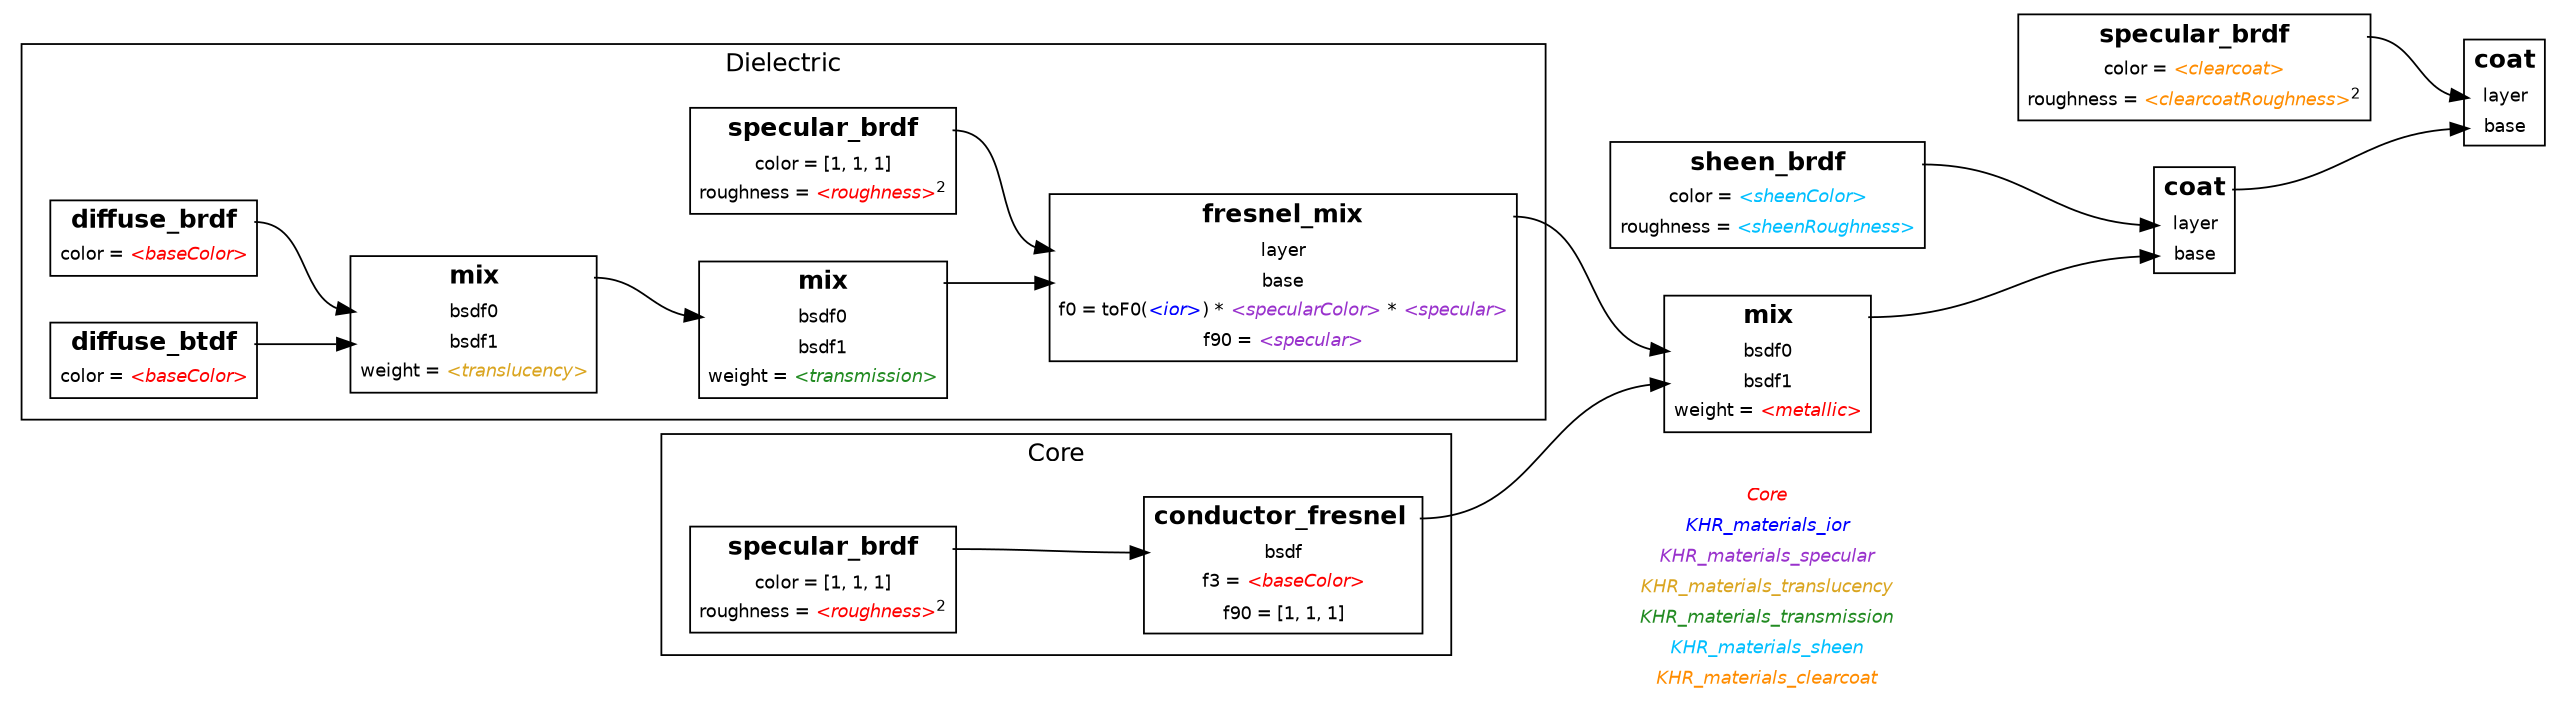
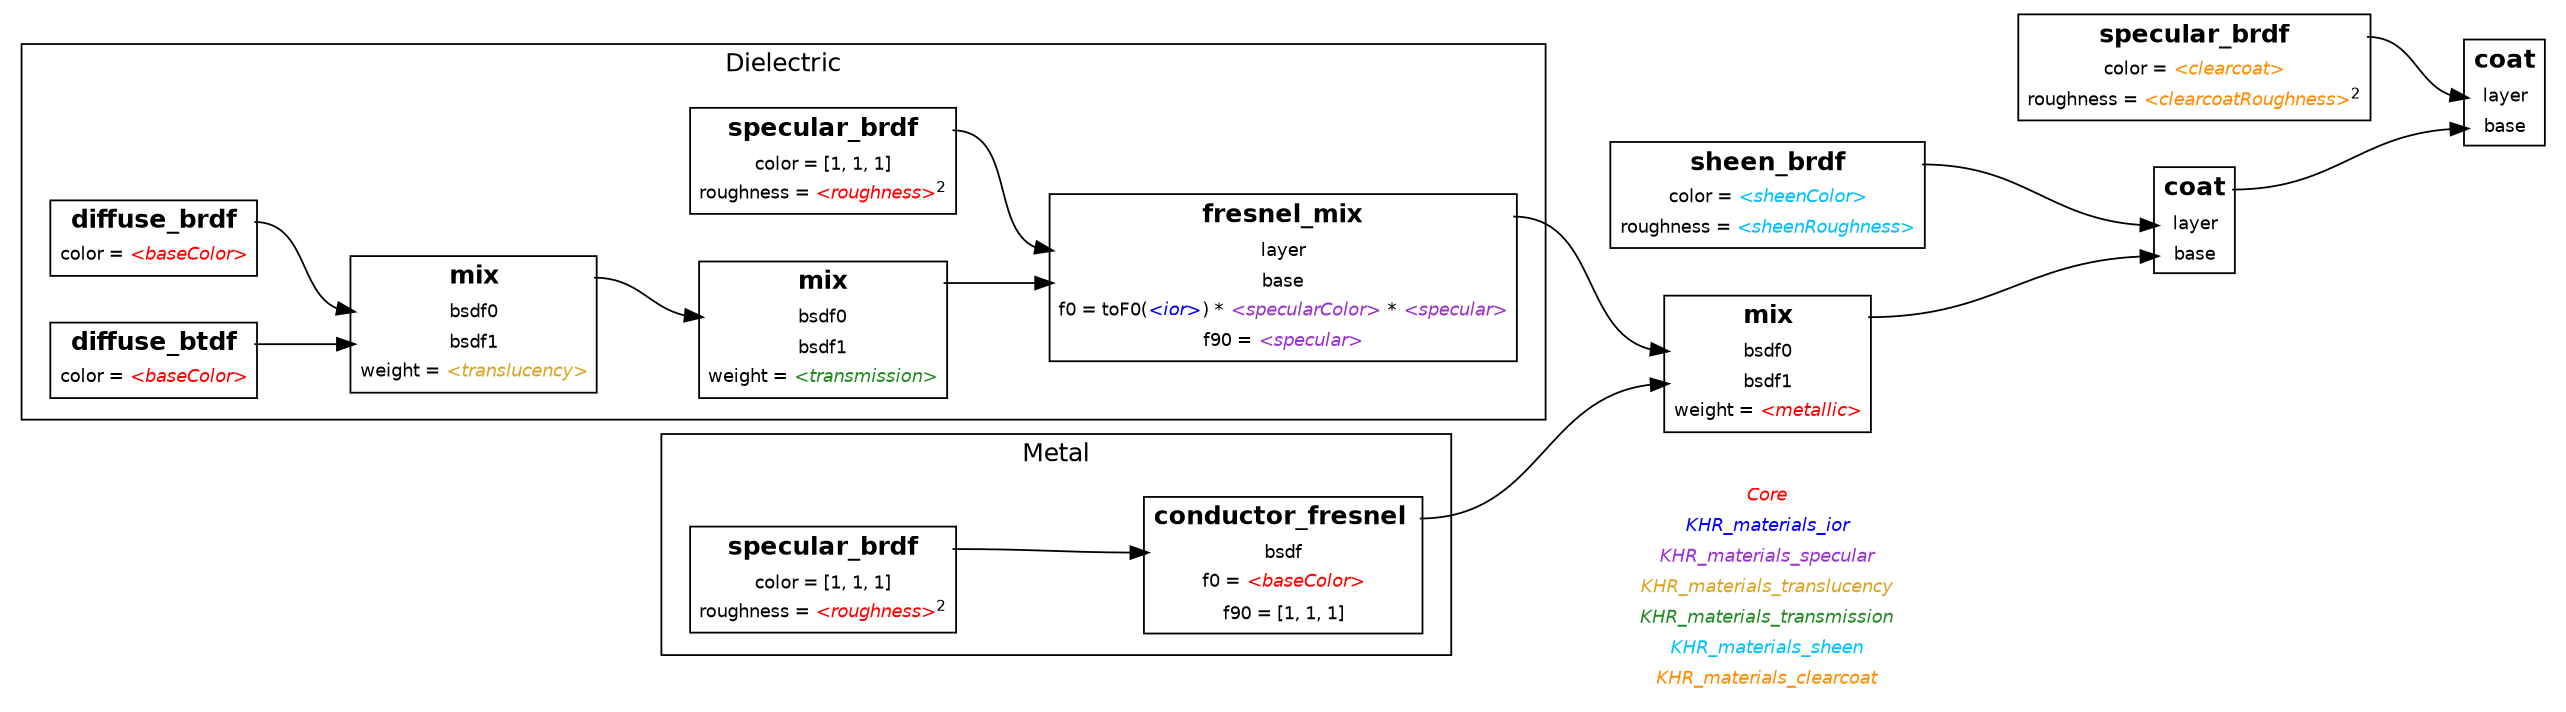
(1056, 455) -> (1056, 455)
(1225, 581) -> (1225, 581)
